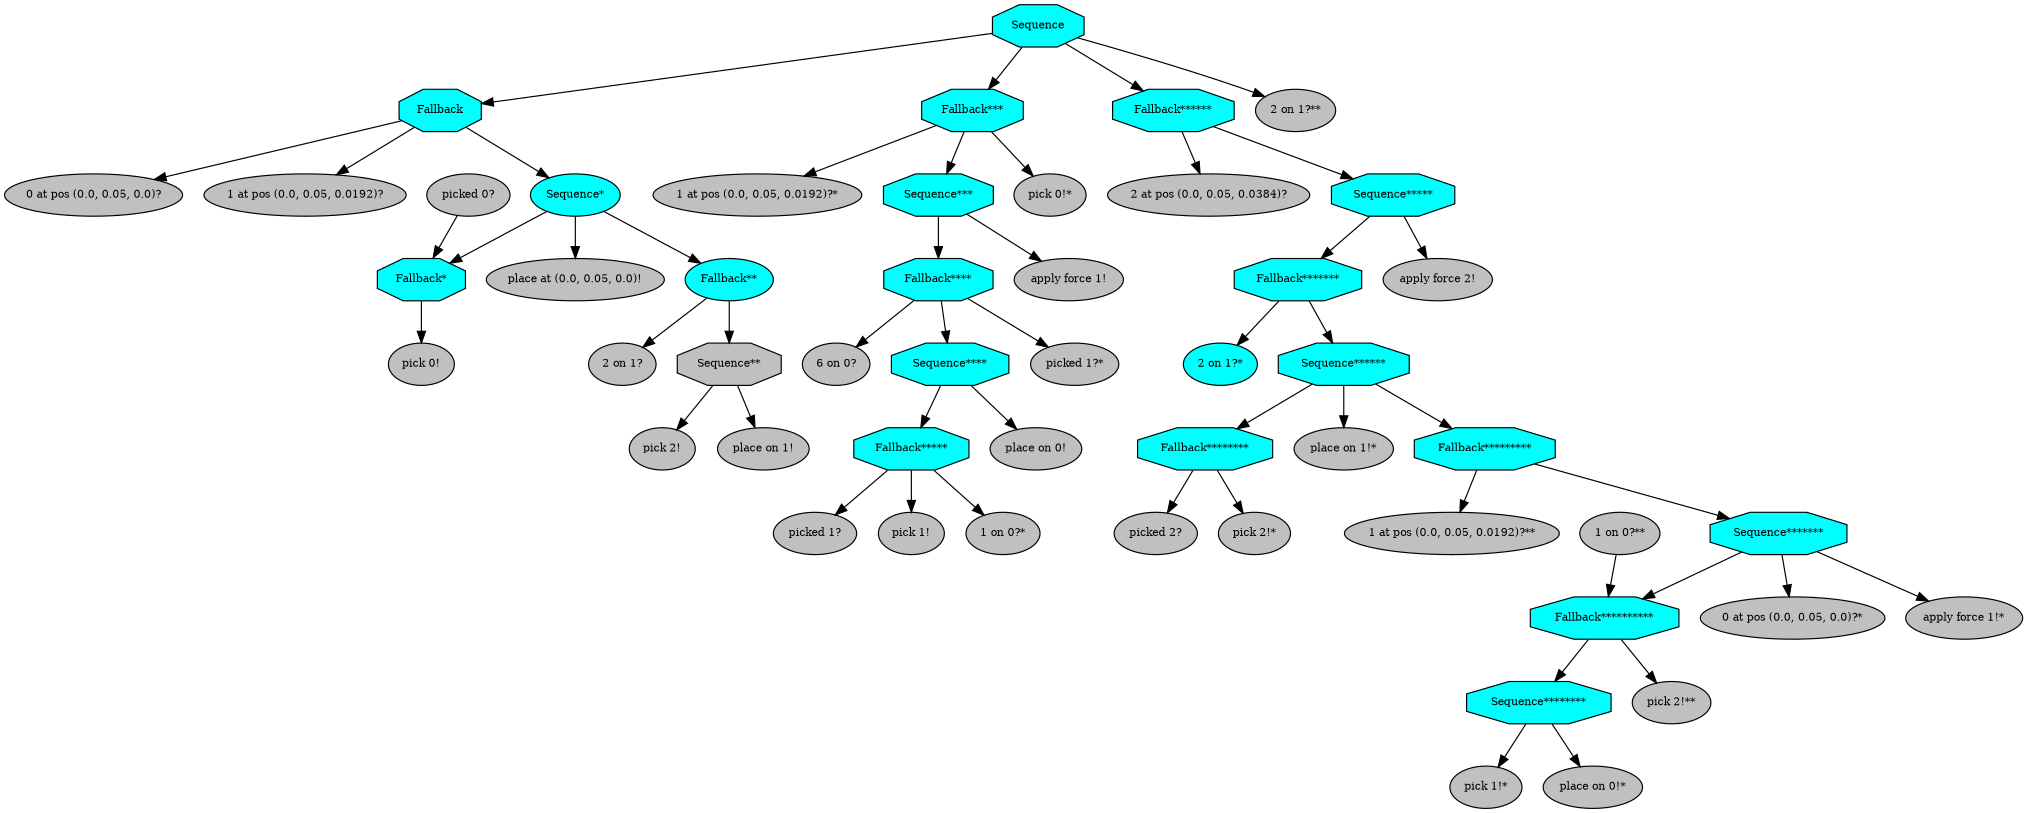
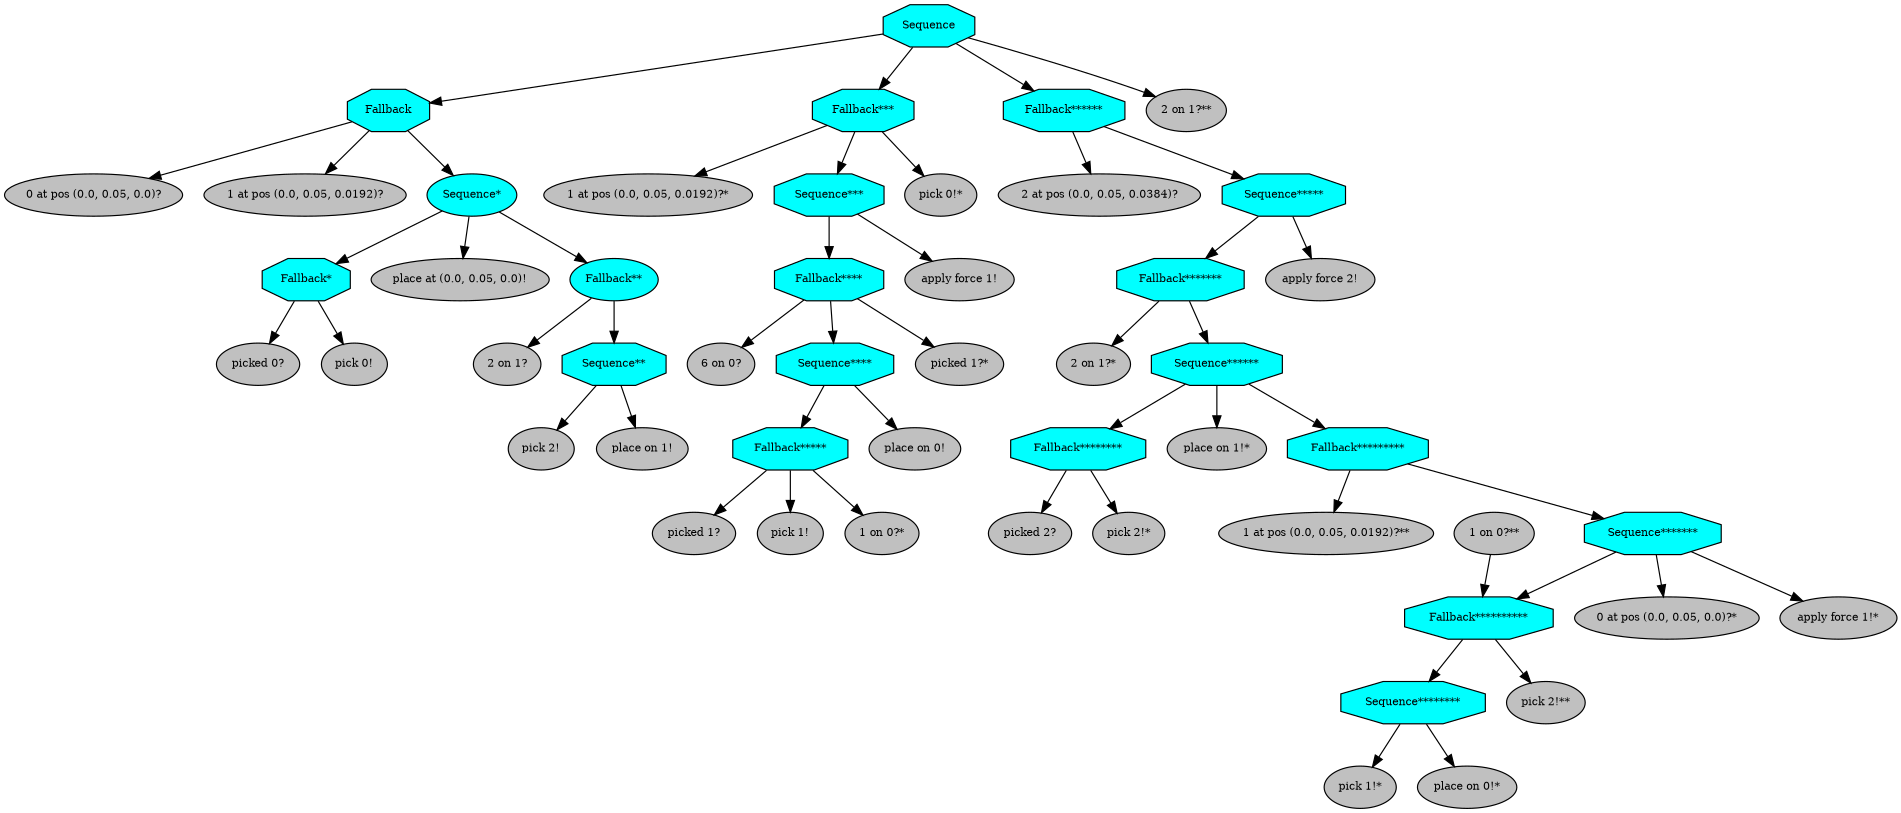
(448, 232) -> (285, 317)
(729, 364) -> (614, 364)
(1220, 364) -> (1093, 364)
